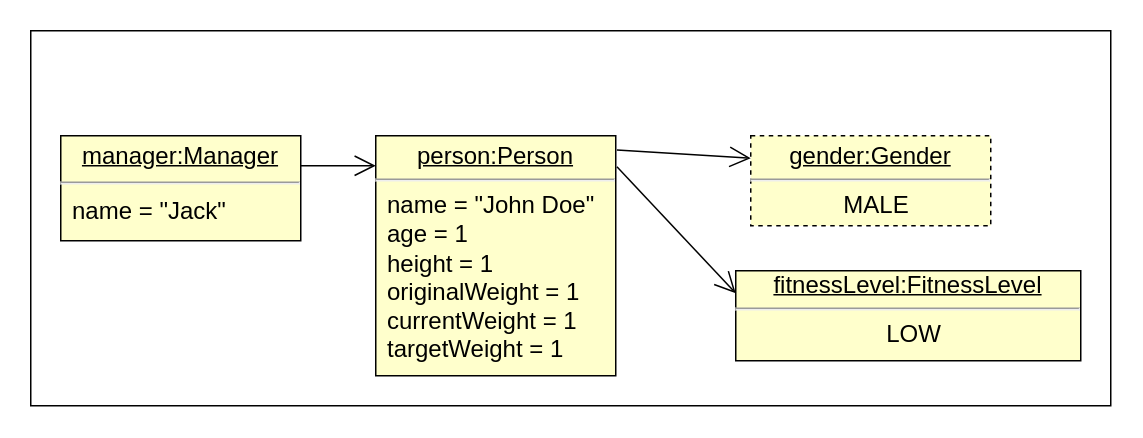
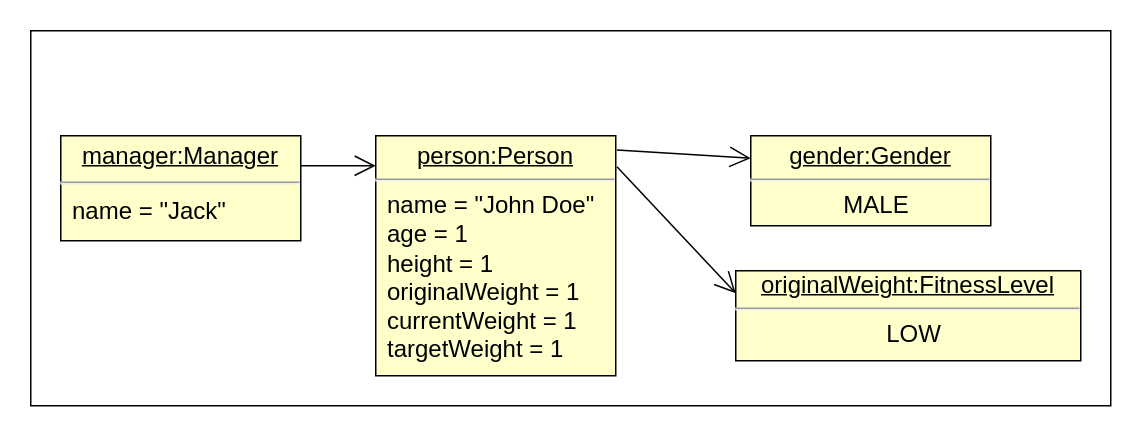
(871, 181) -> (871, 181)
(908, 292) -> (908, 292)
